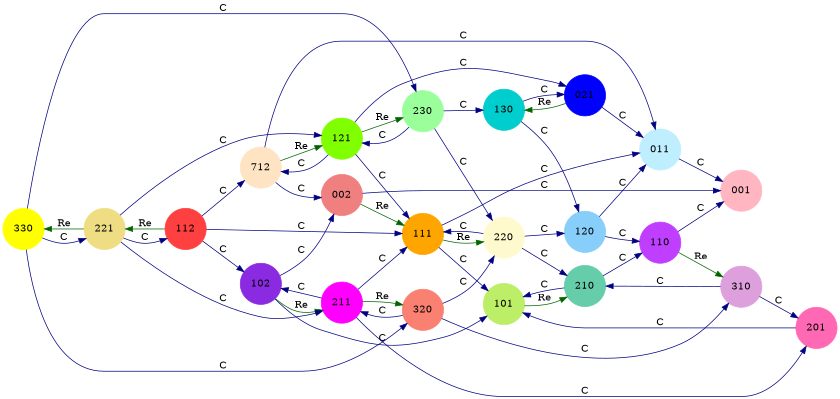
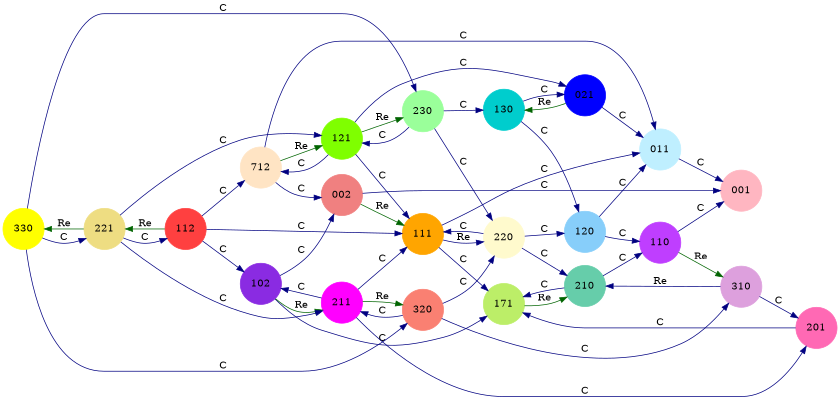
(460, 243) -> (460, 243)
(660, 281) -> (660, 281)
(504, 304) -> (504, 304)
